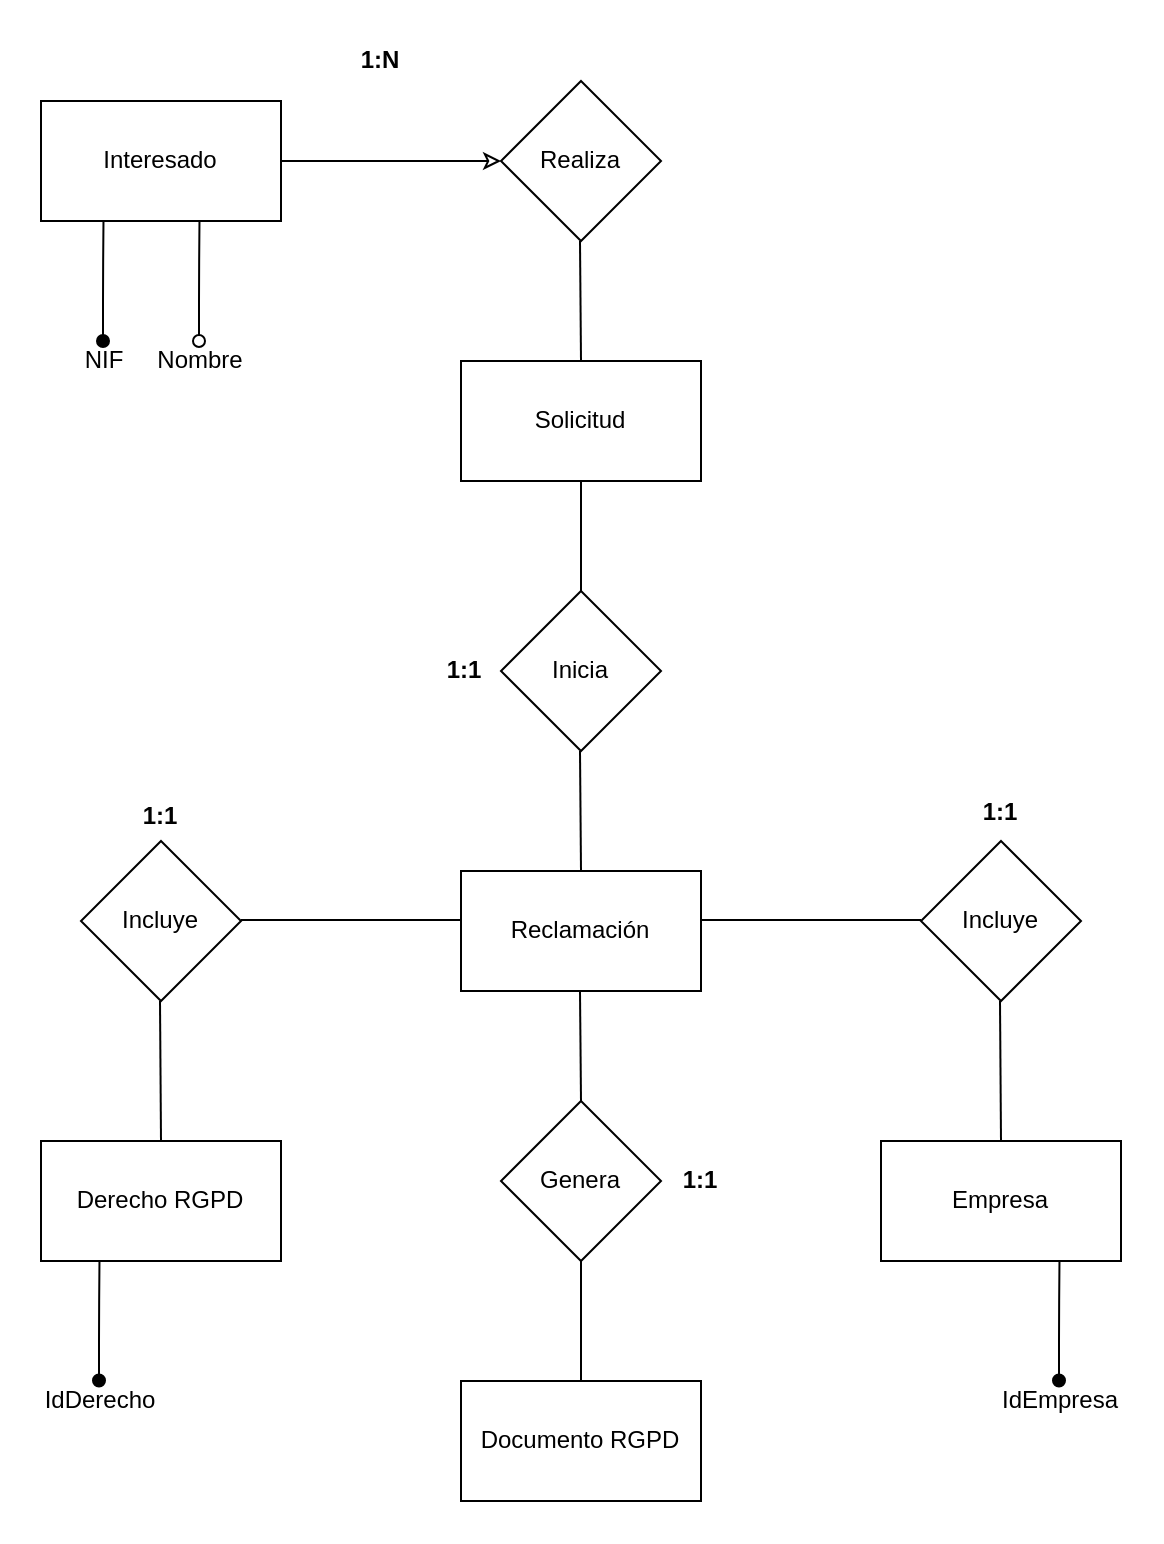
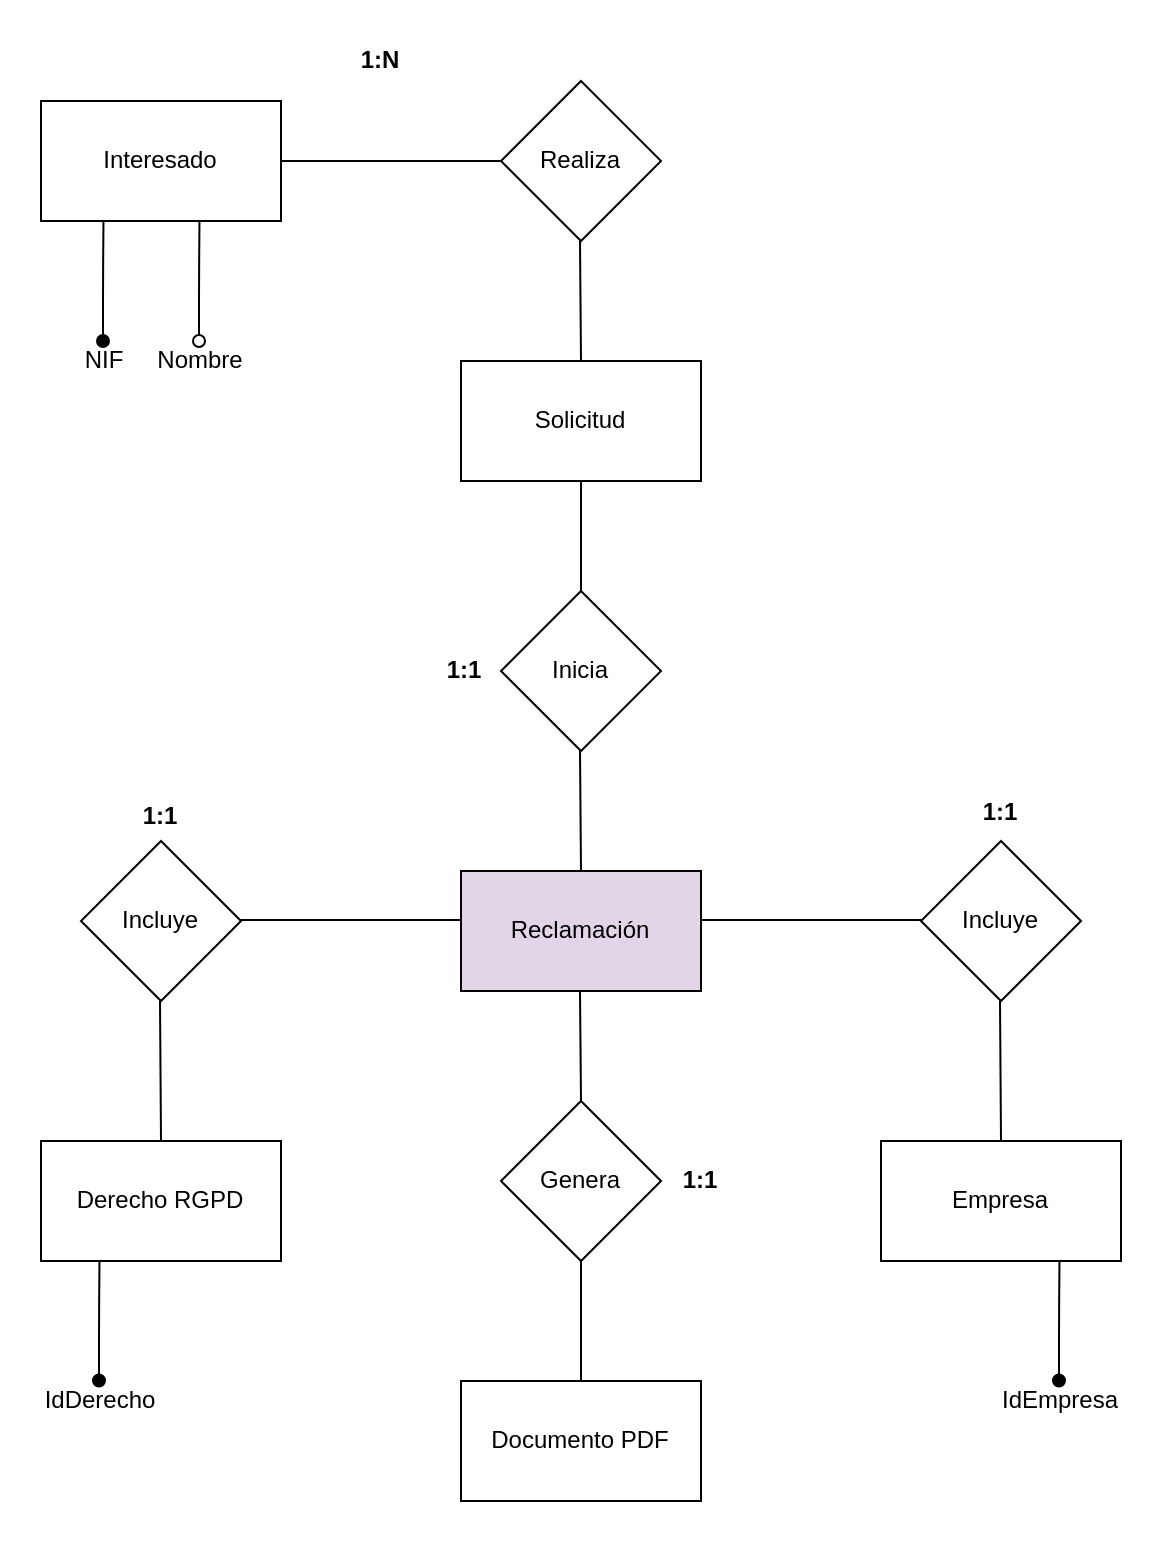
(486, 161) -> (491, 161)
(581, 931) -> (581, 931)
(581, 1441) -> (581, 1441)
